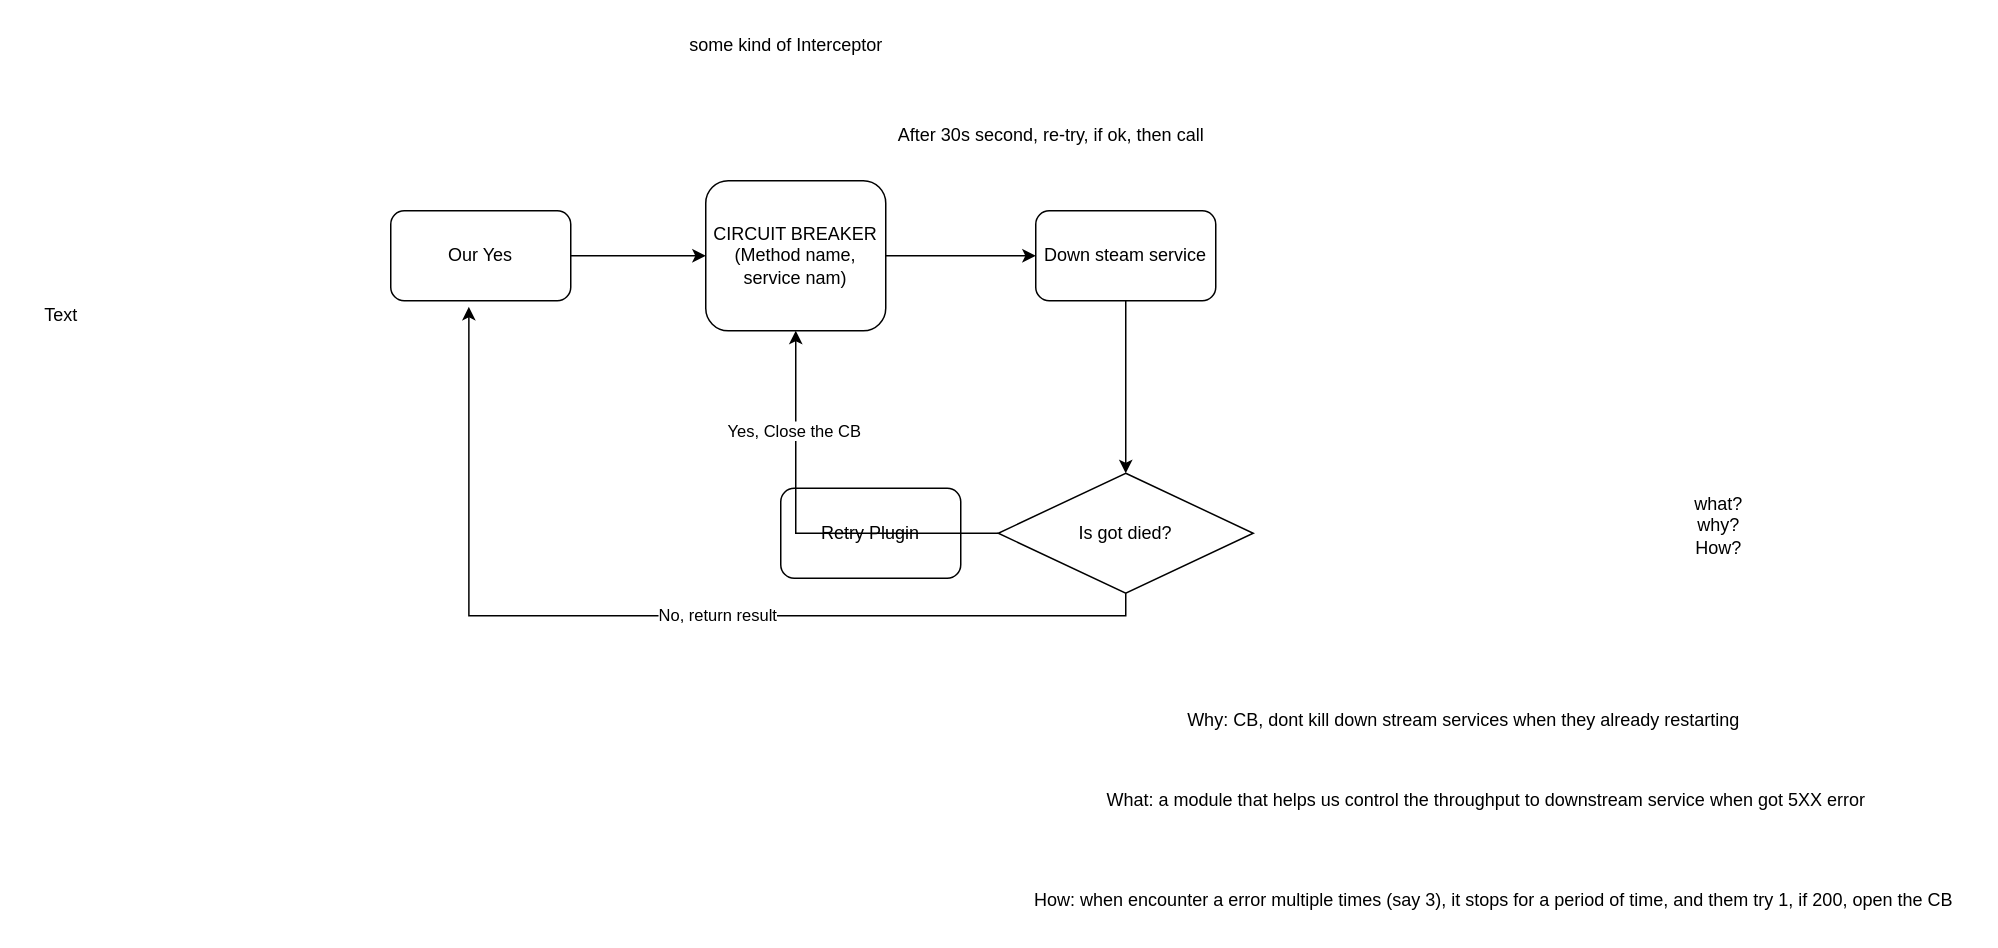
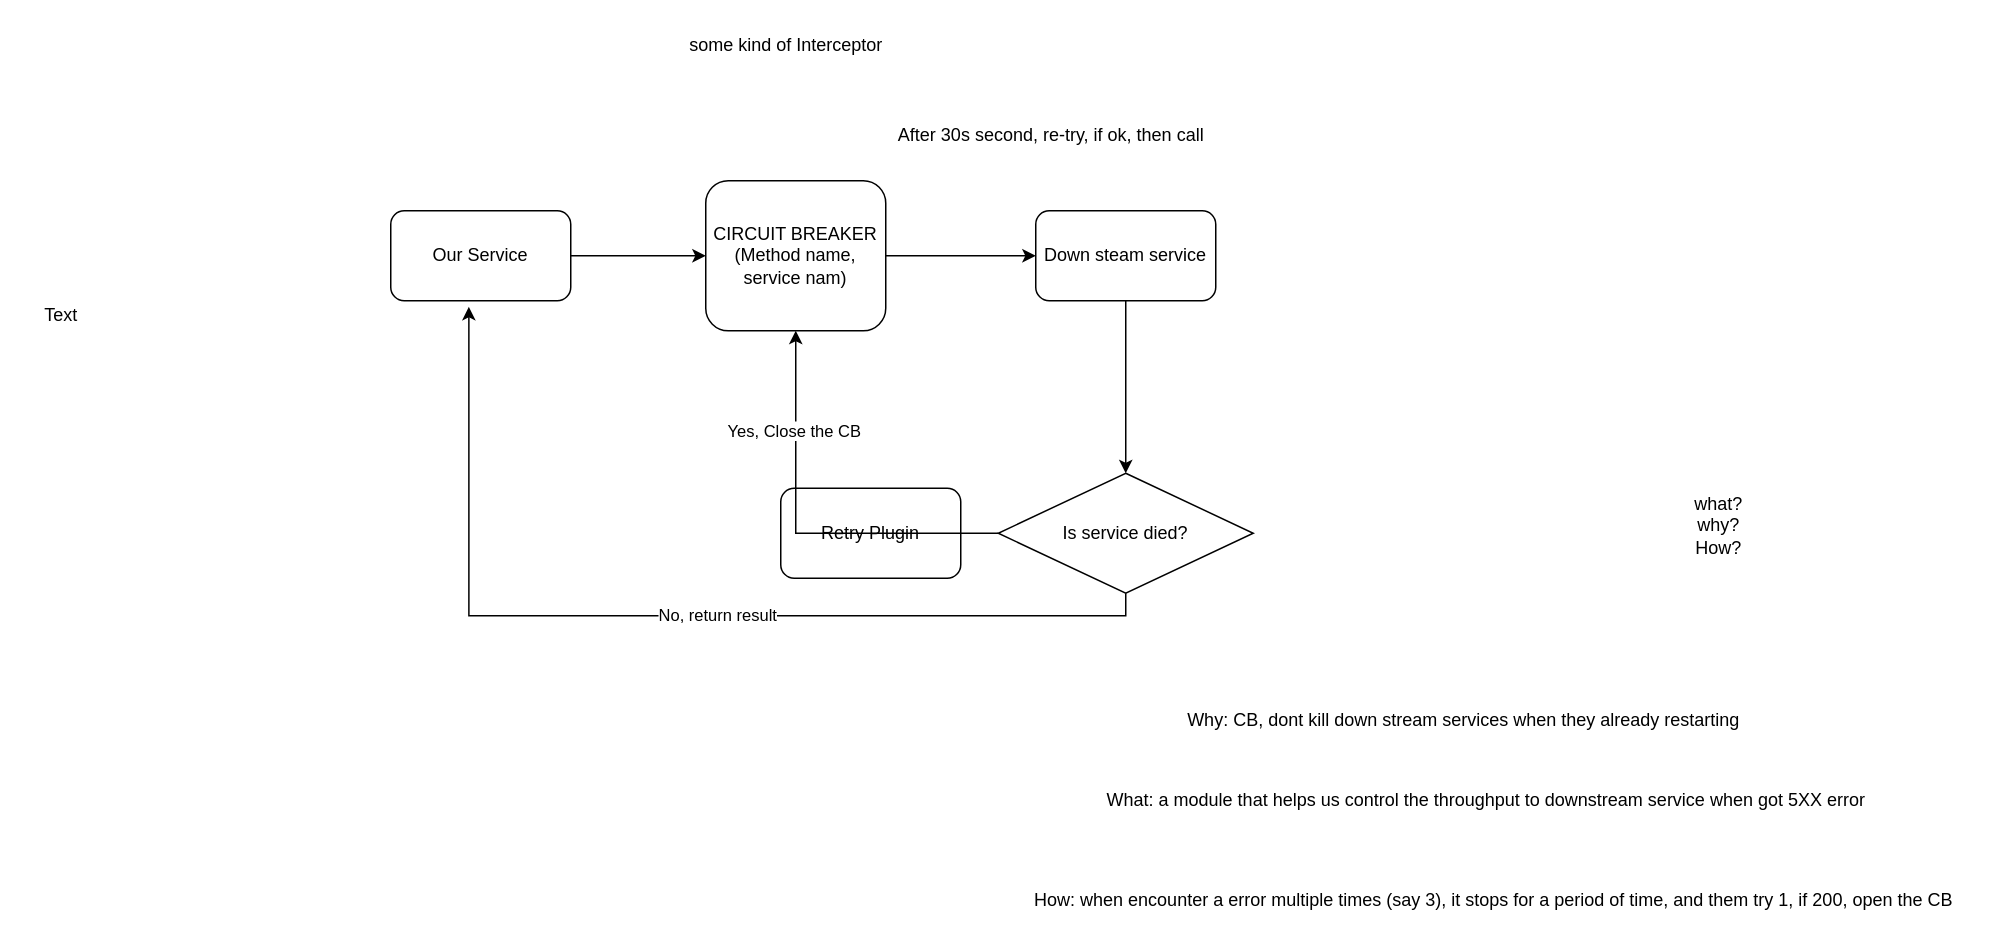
(481, 256) -> (481, 256)
(1126, 533) -> (1126, 533)
